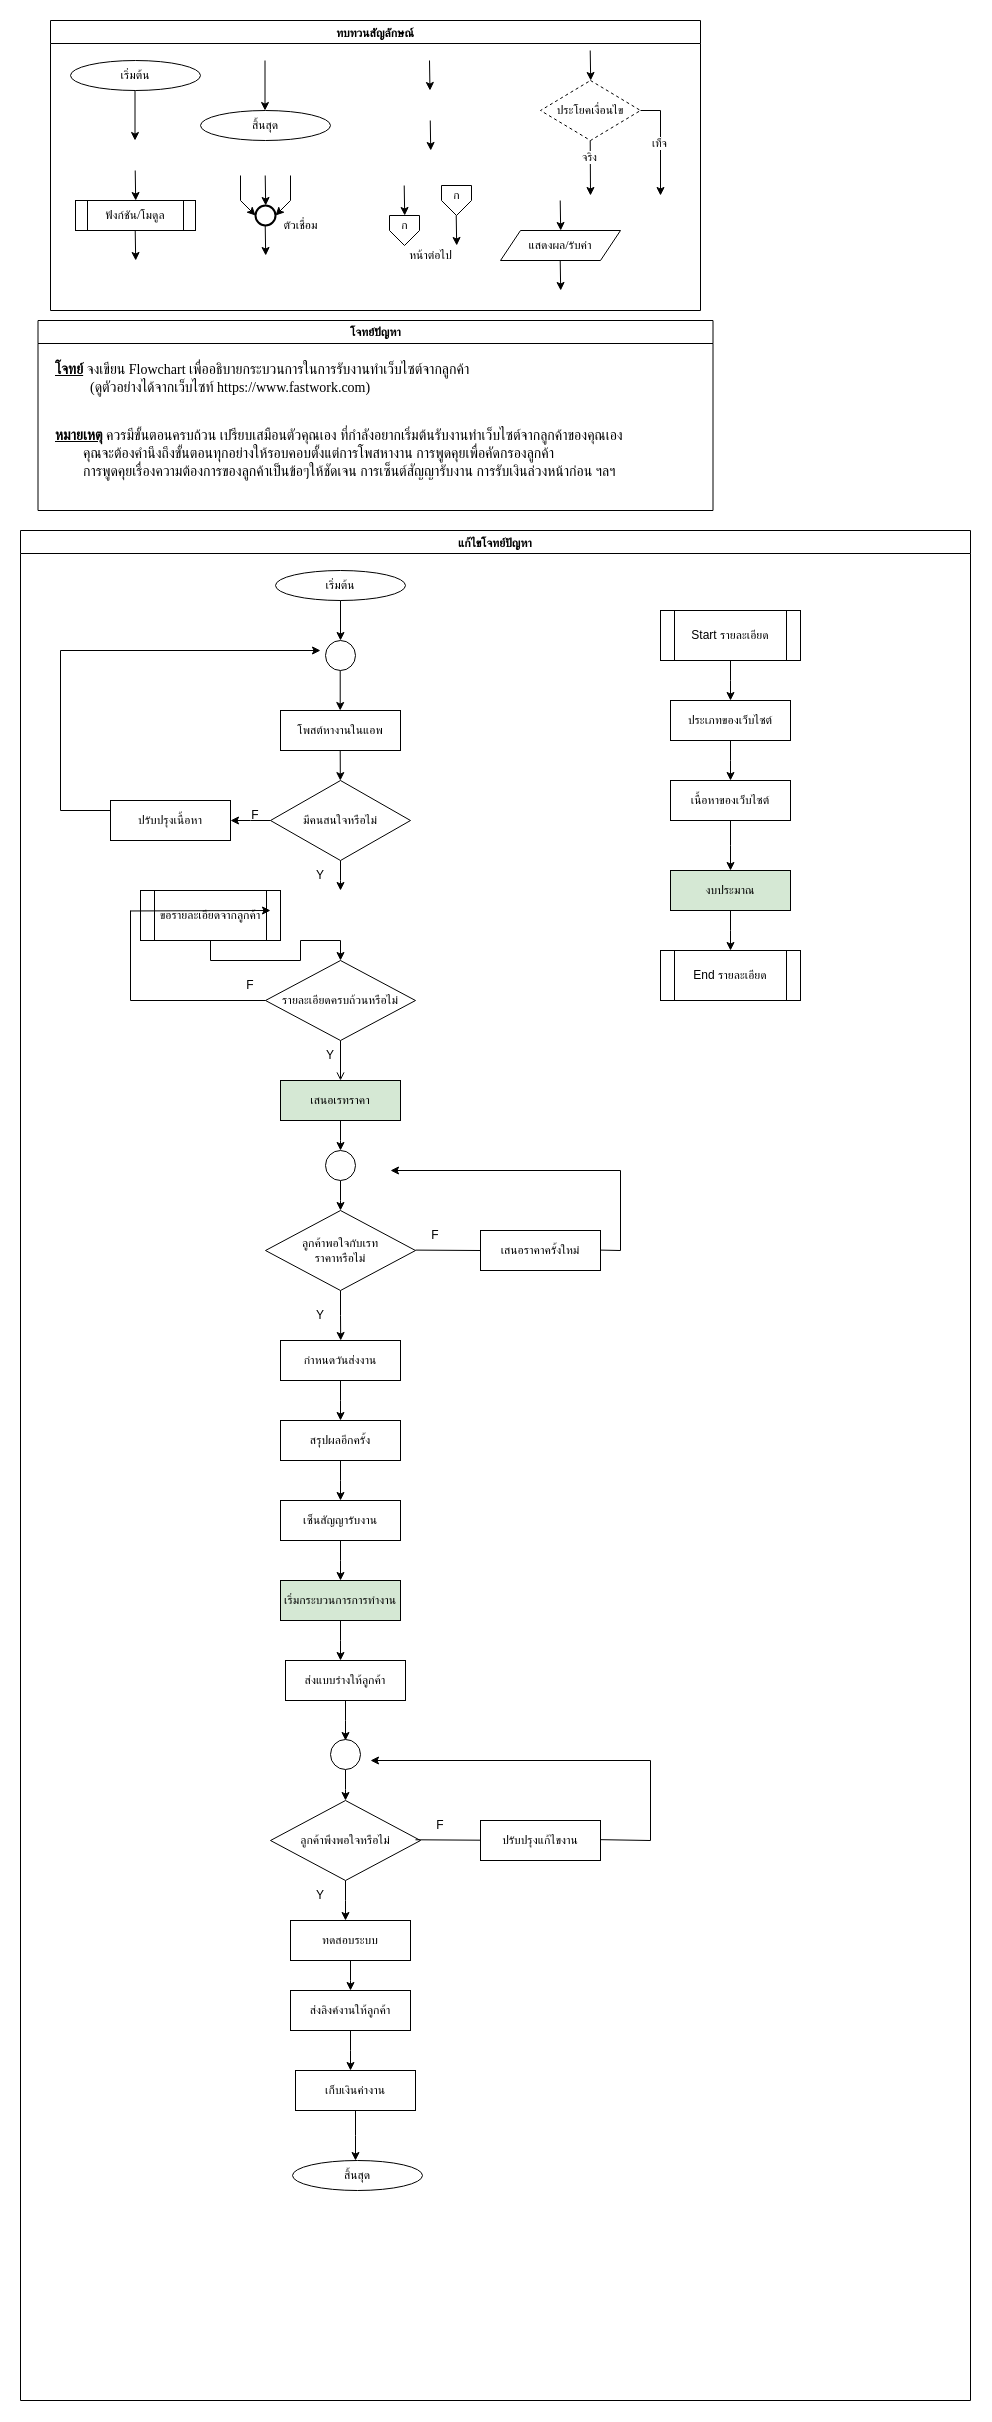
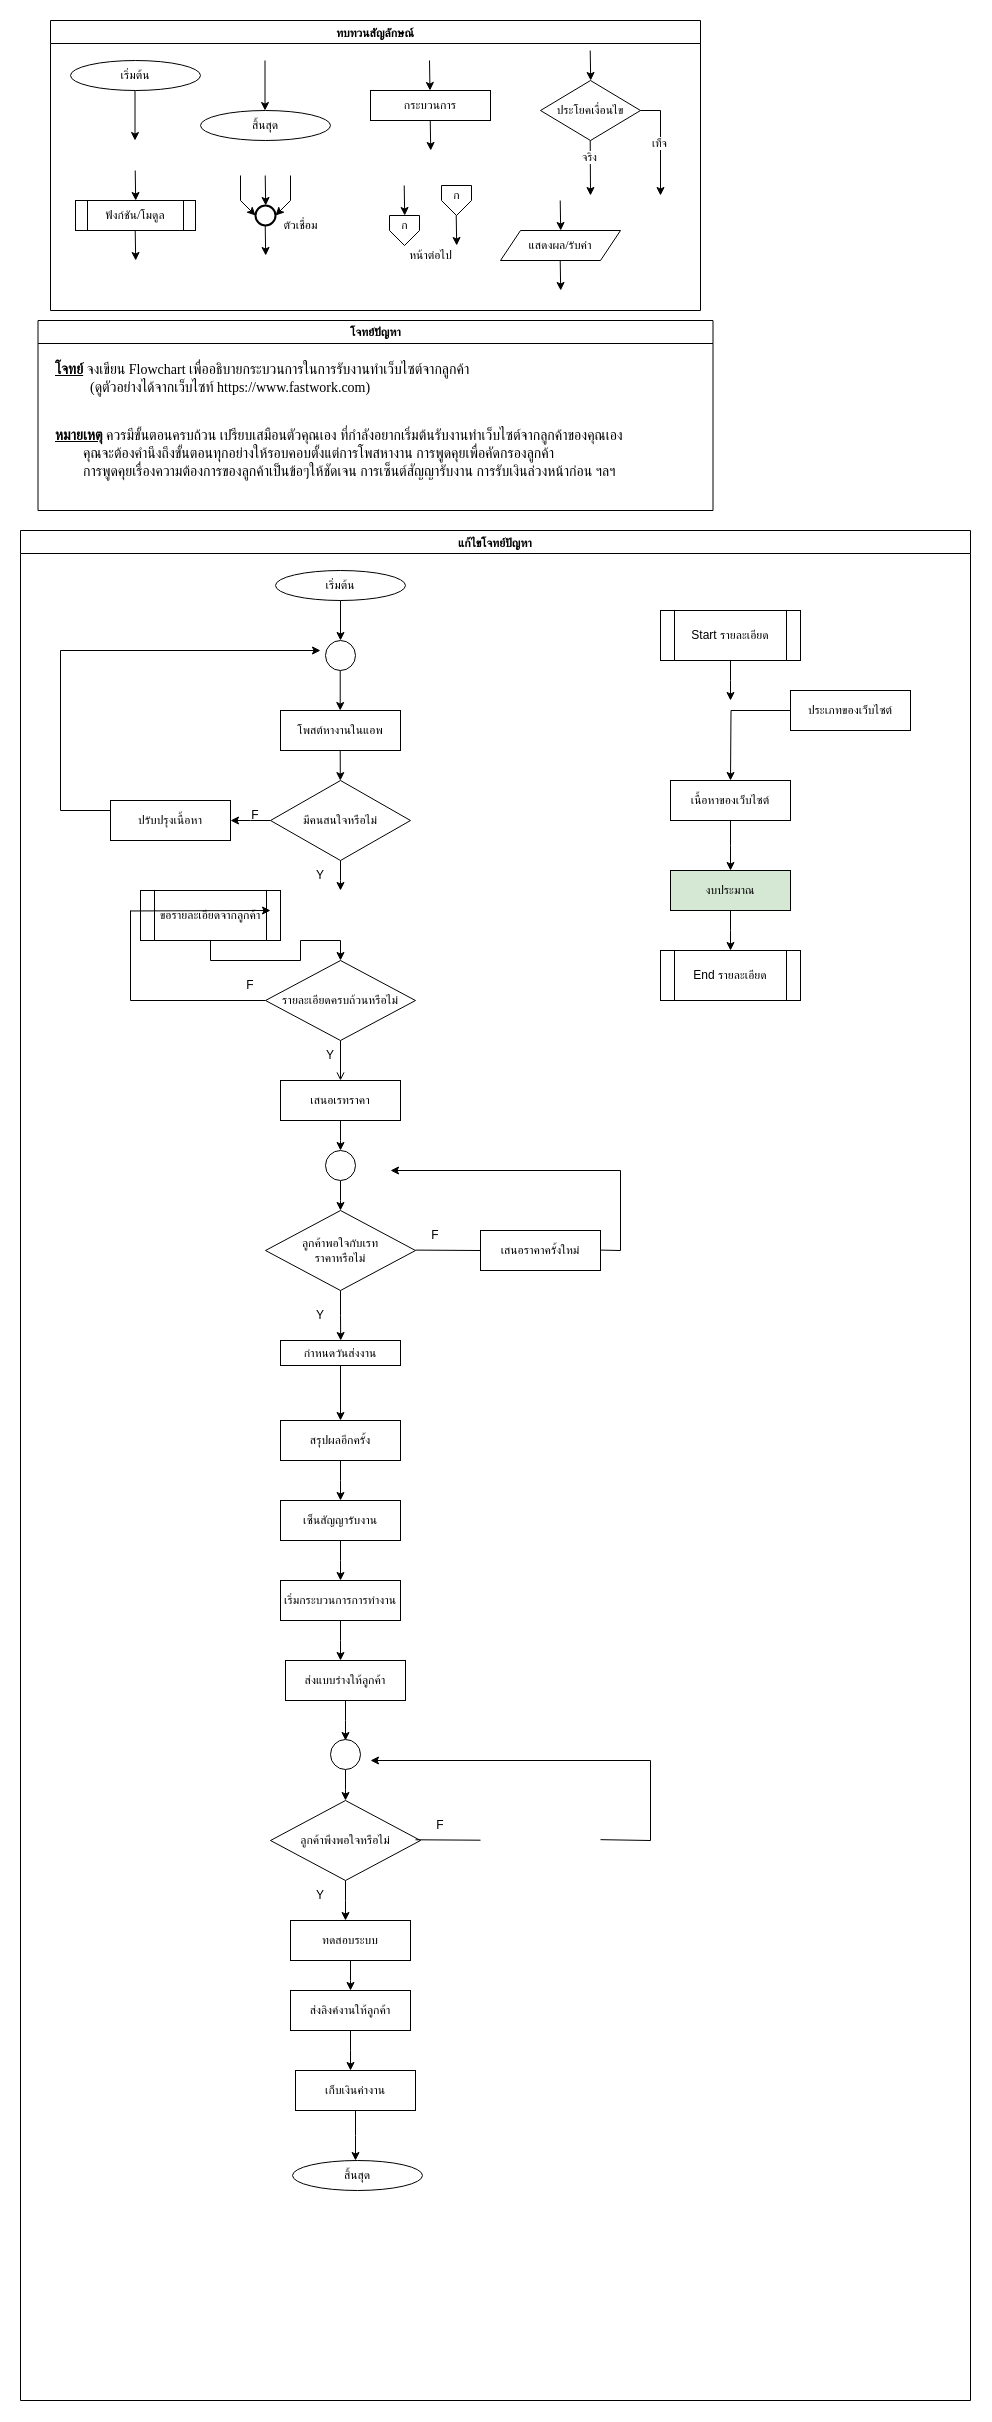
none -> (431, 106)
(591, 111) -> (591, 111)
(731, 721) -> (851, 711)
(341, 1101) -> (341, 1101)
(341, 1361) -> (341, 1353)
(341, 1601) -> (341, 1601)
(541, 1841) -> none
